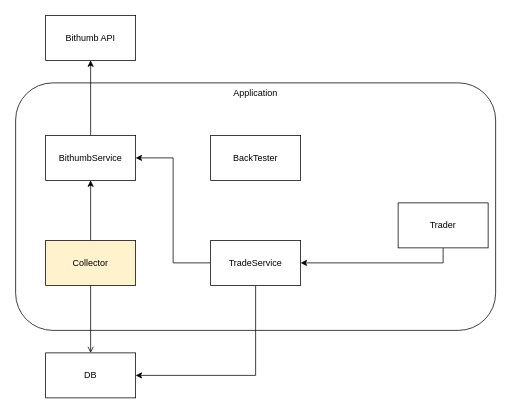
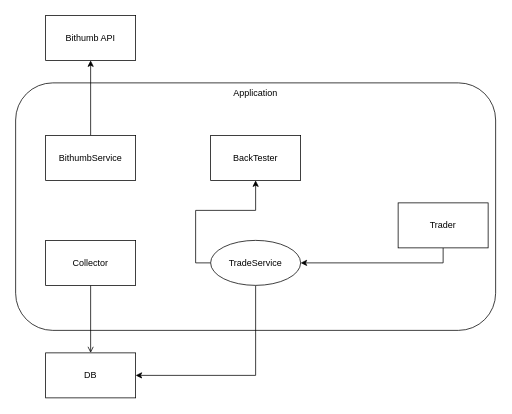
(90, 213) -> none
(90, 263) -> (90, 263)
(173, 263) -> (210, 210)
(255, 263) -> (255, 263)
